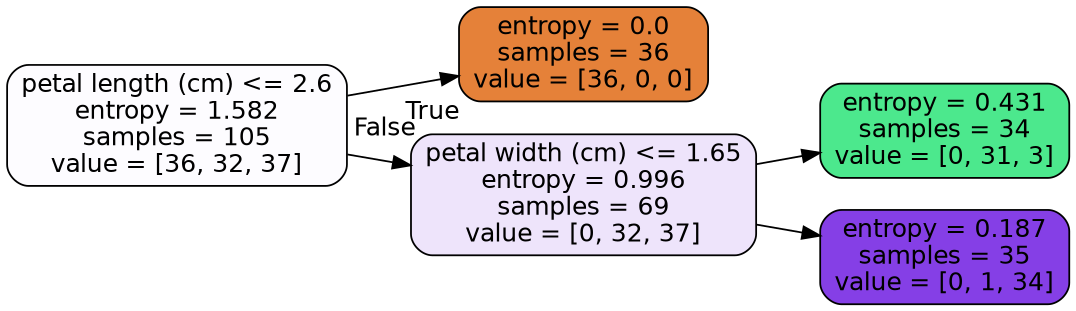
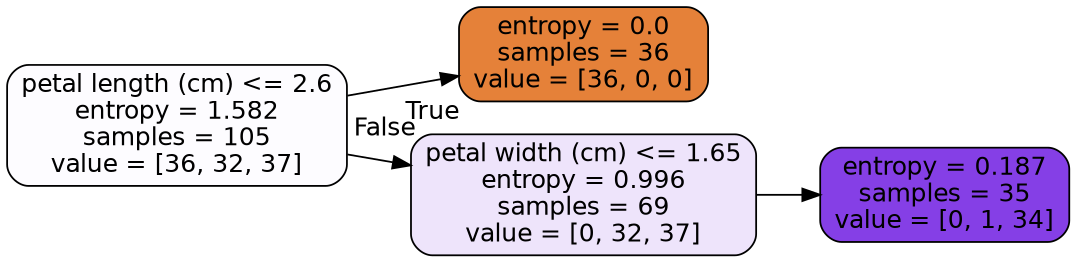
(945, 131) -> none
